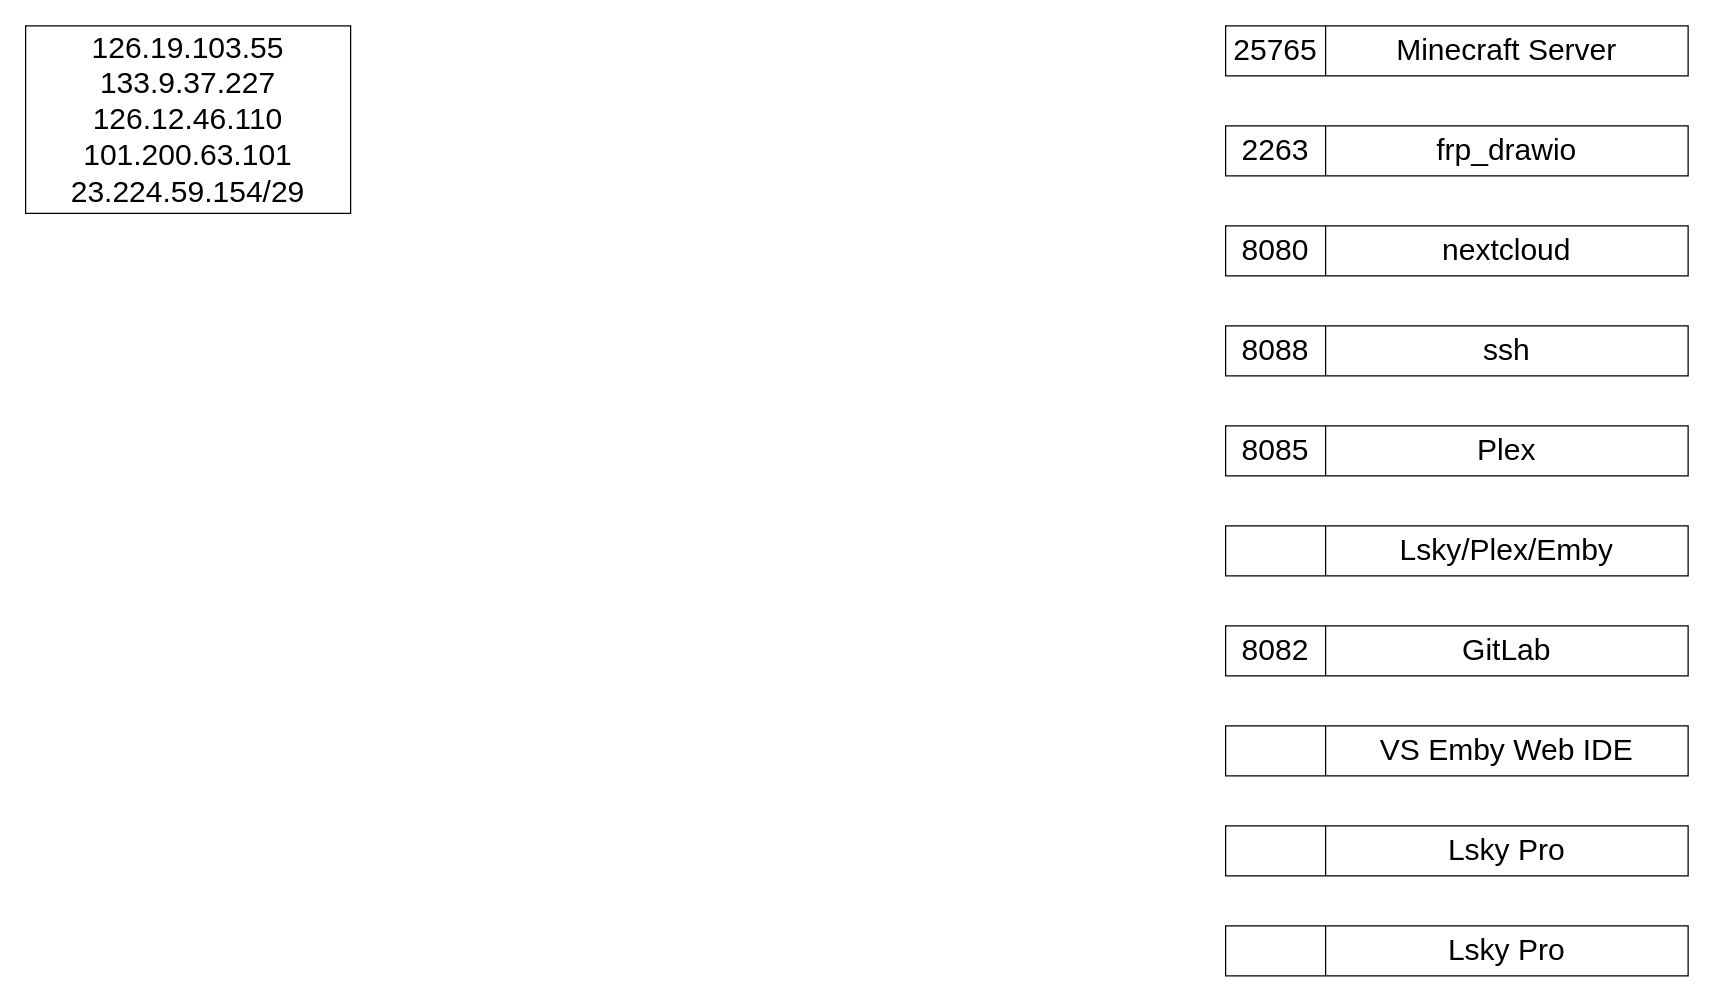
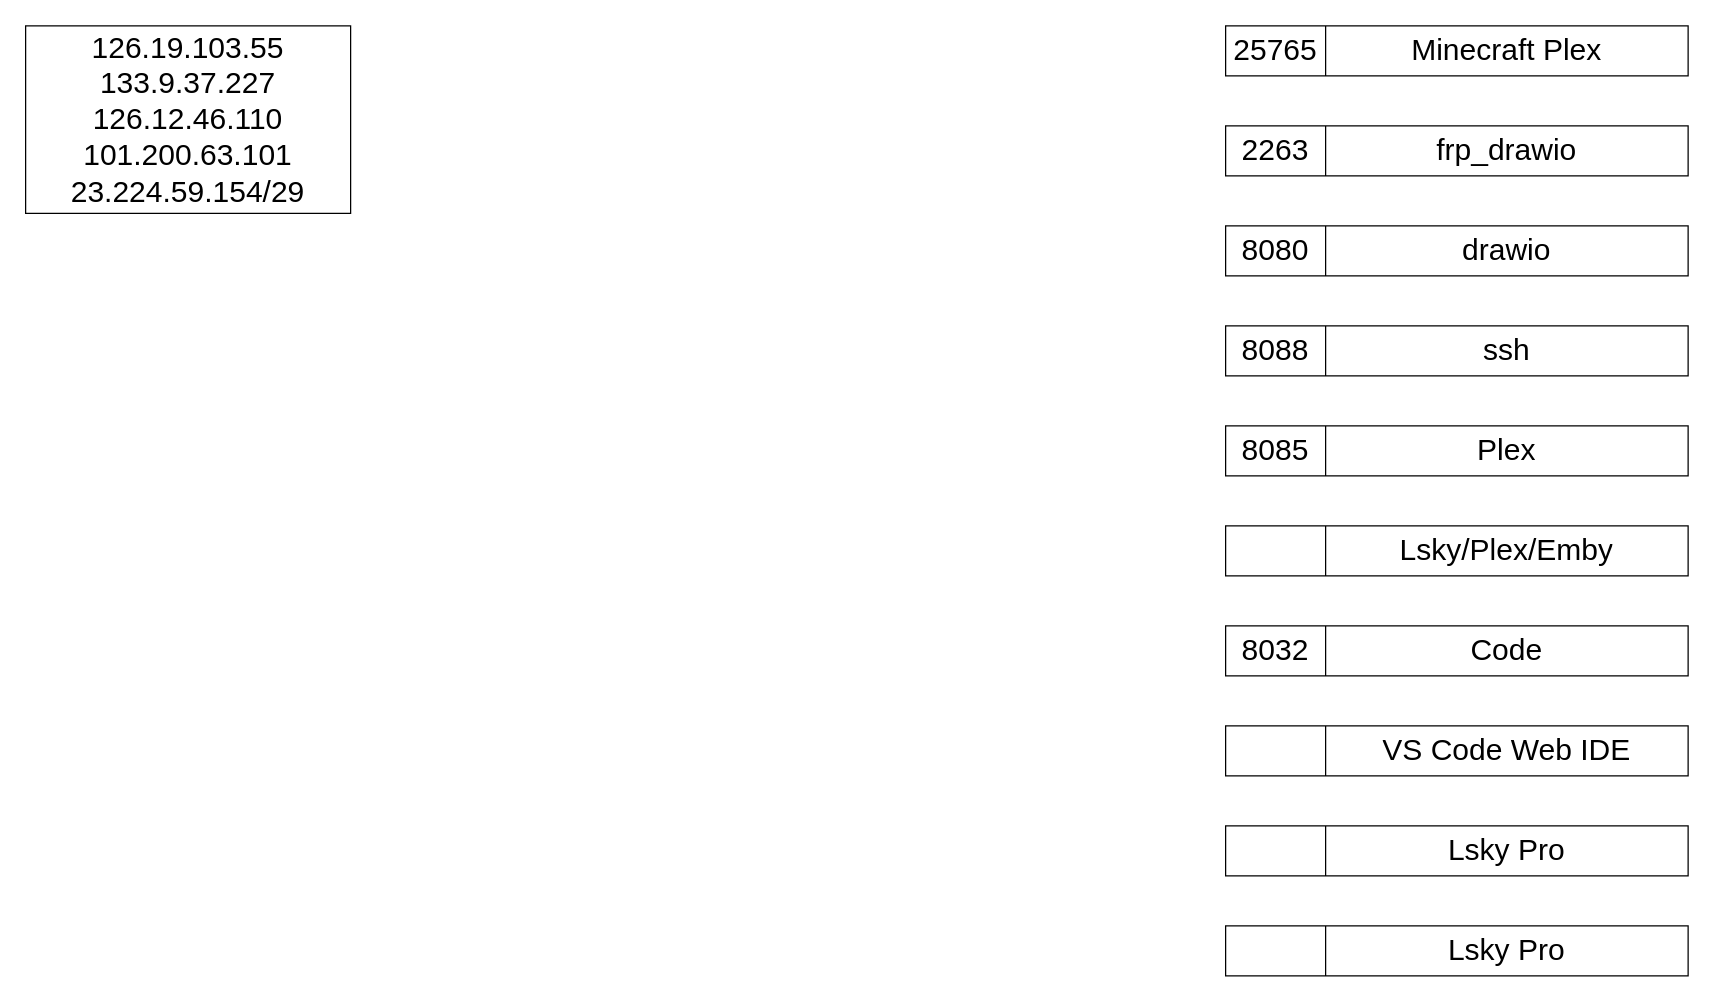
(1507, 51) -> (1507, 51)
(1507, 251) -> (1507, 251)
(1276, 651) -> (1276, 651)
(1507, 651) -> (1507, 651)
(1507, 751) -> (1507, 751)
